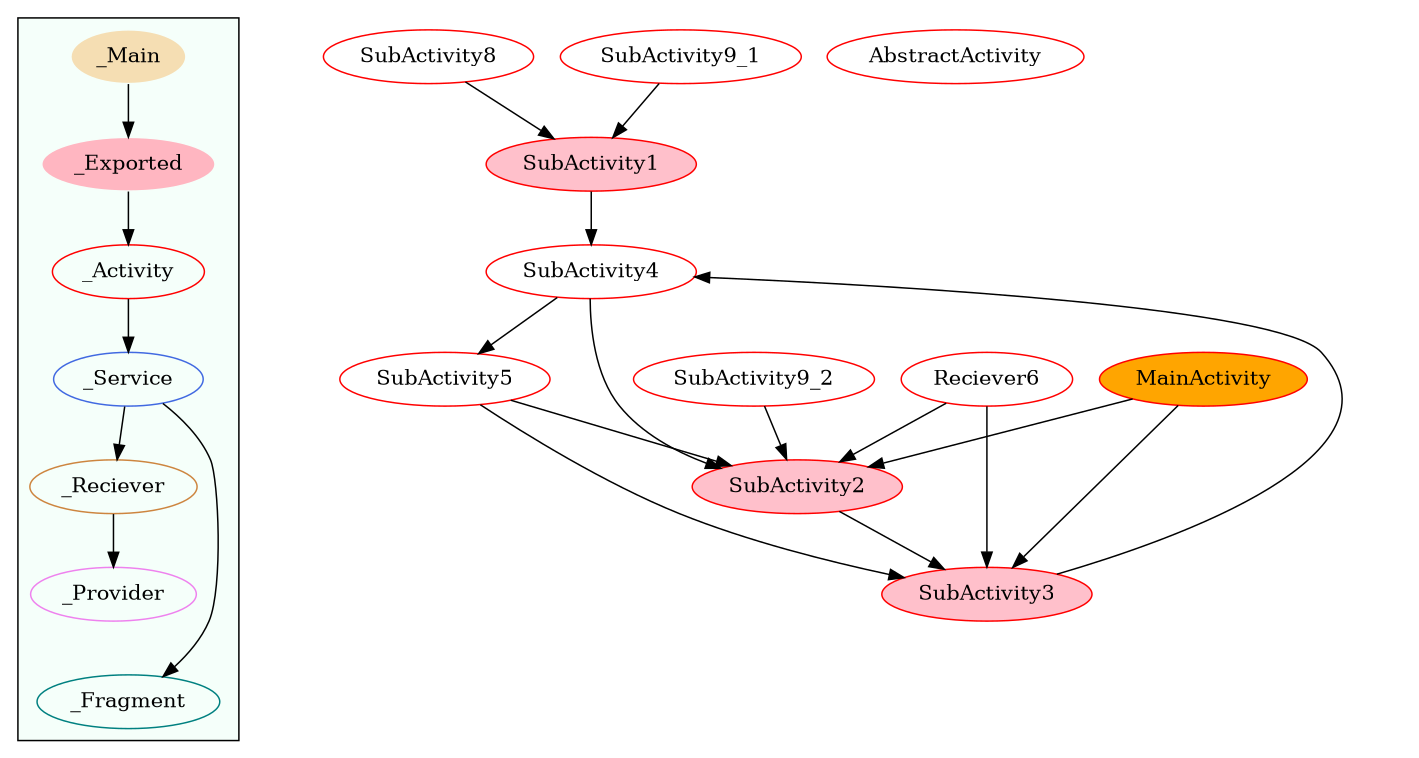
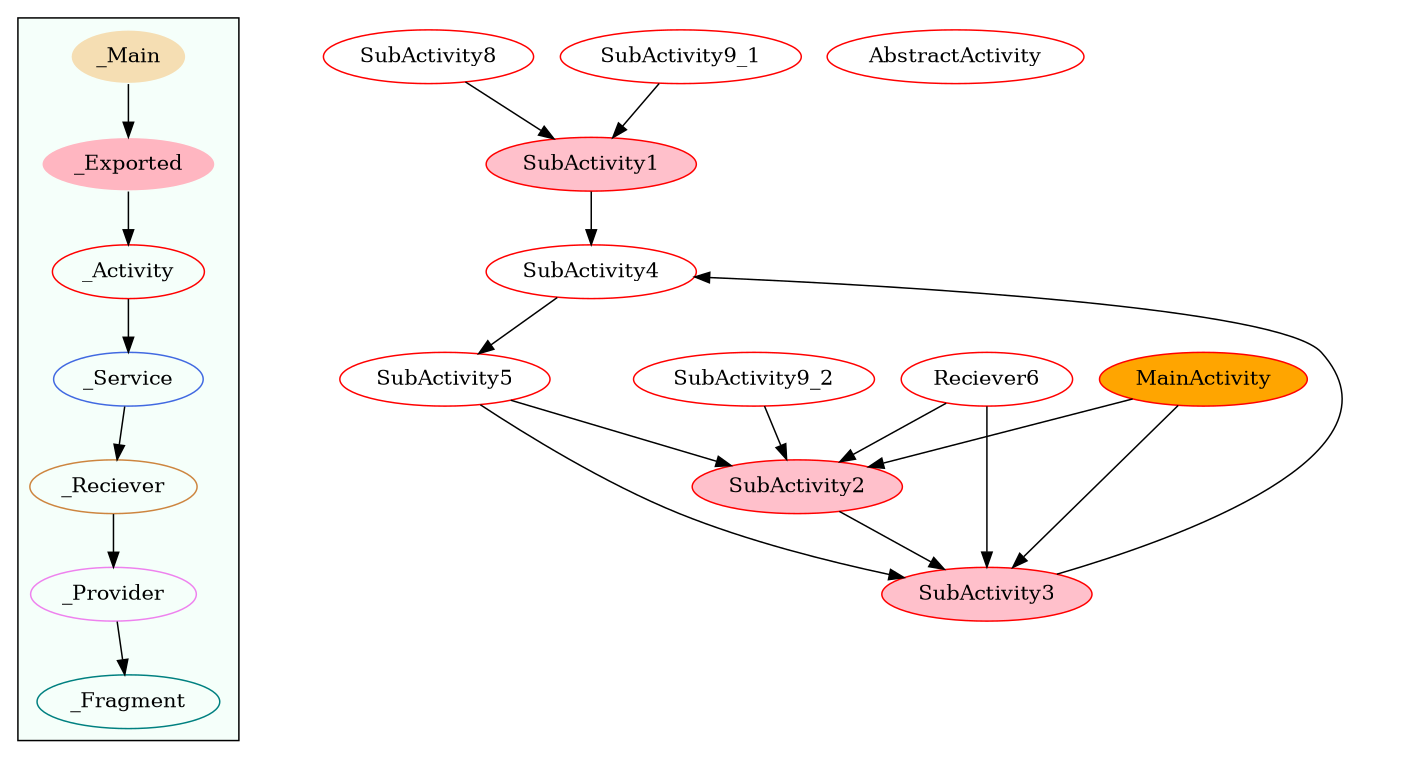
(617, 403) -> none
(218, 532) -> (120, 641)
